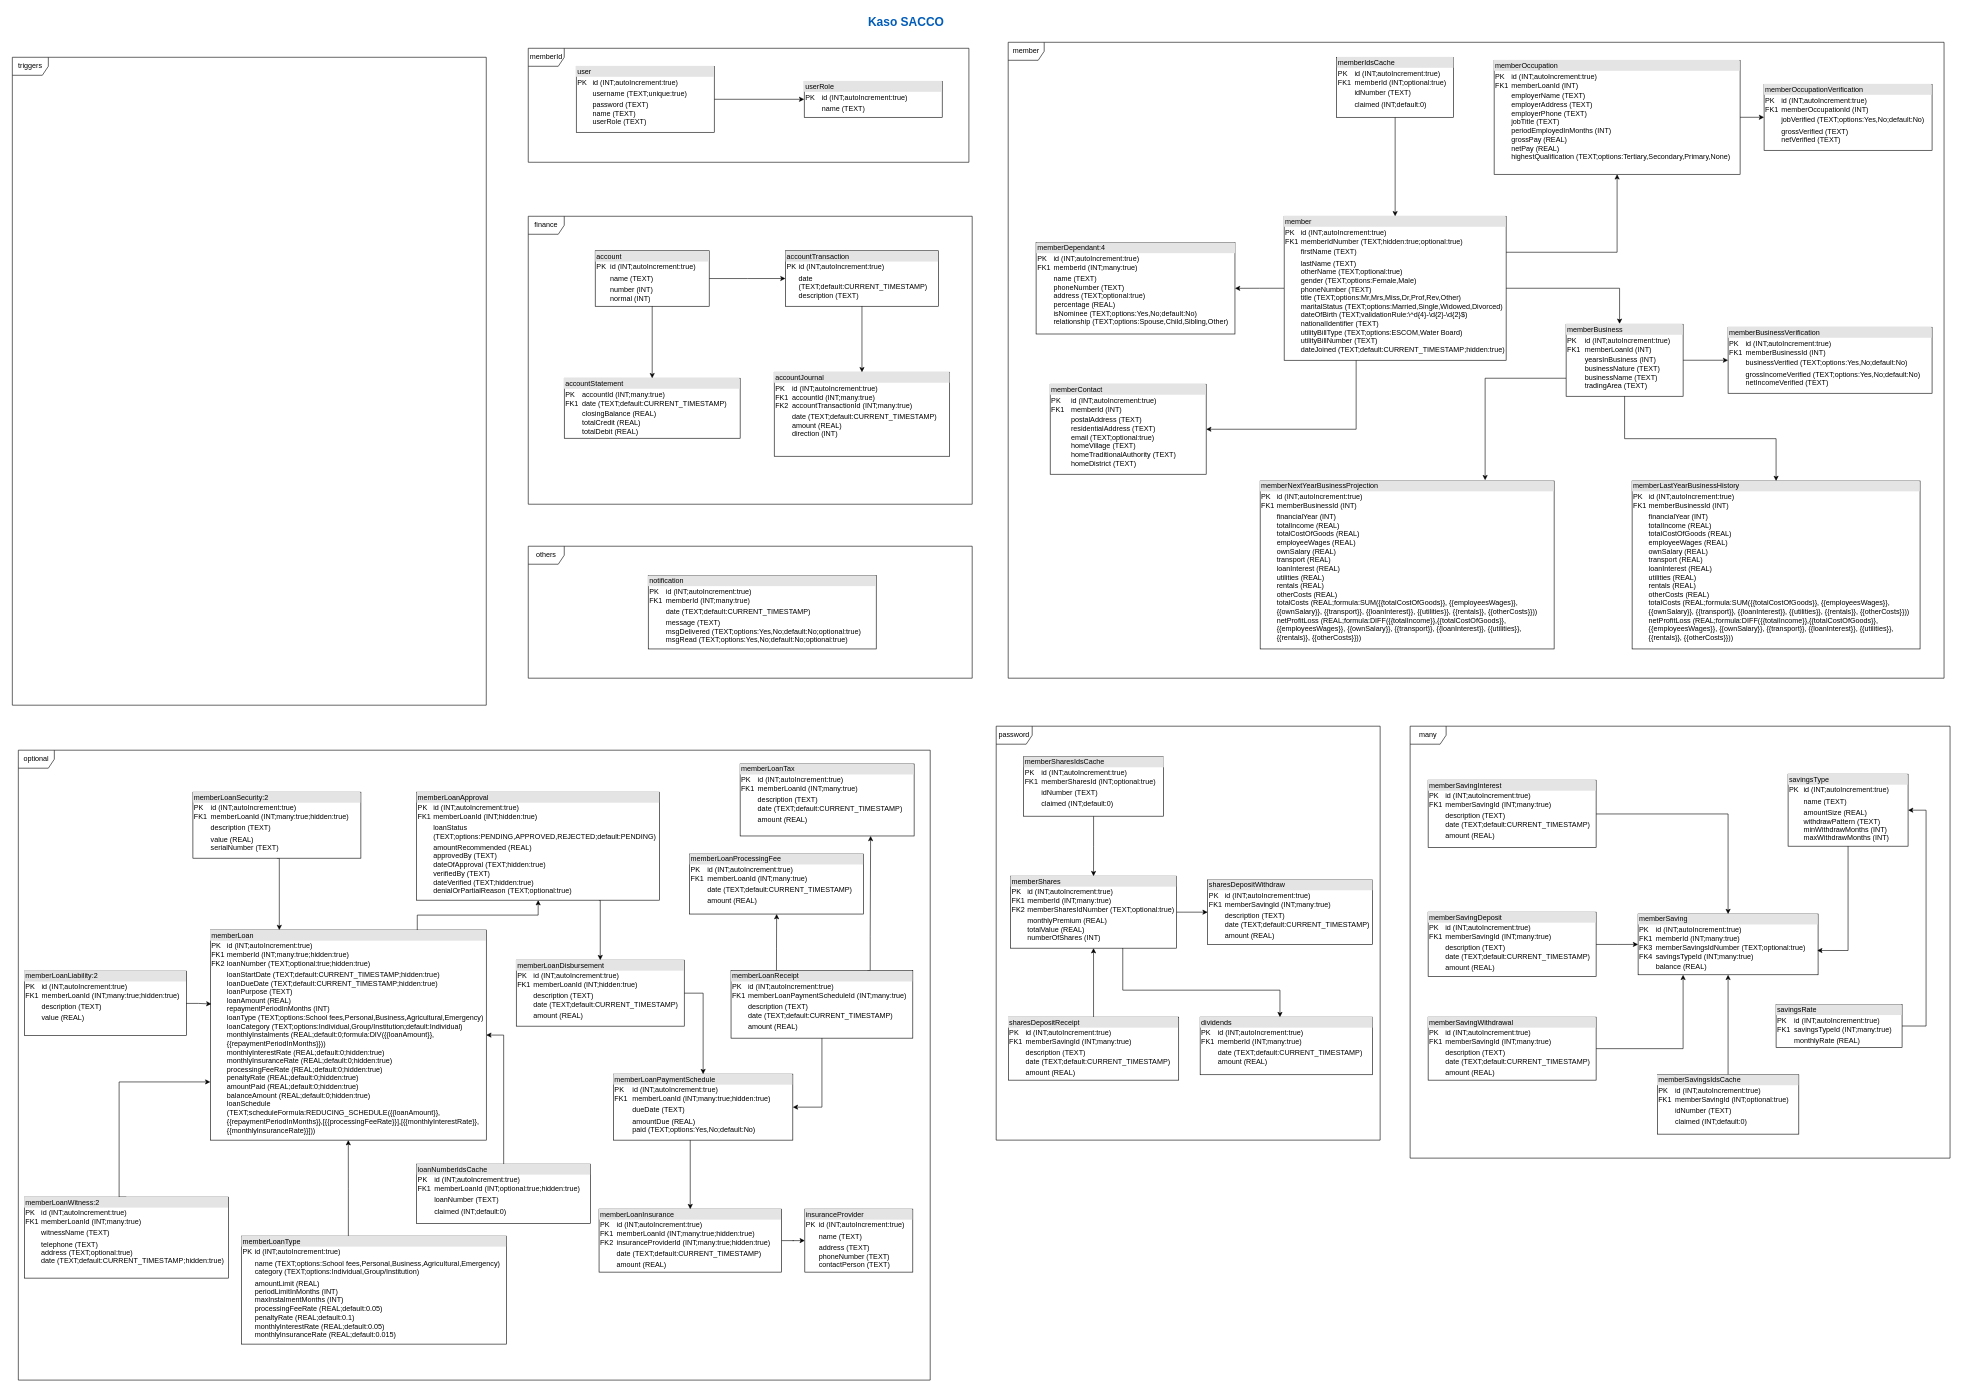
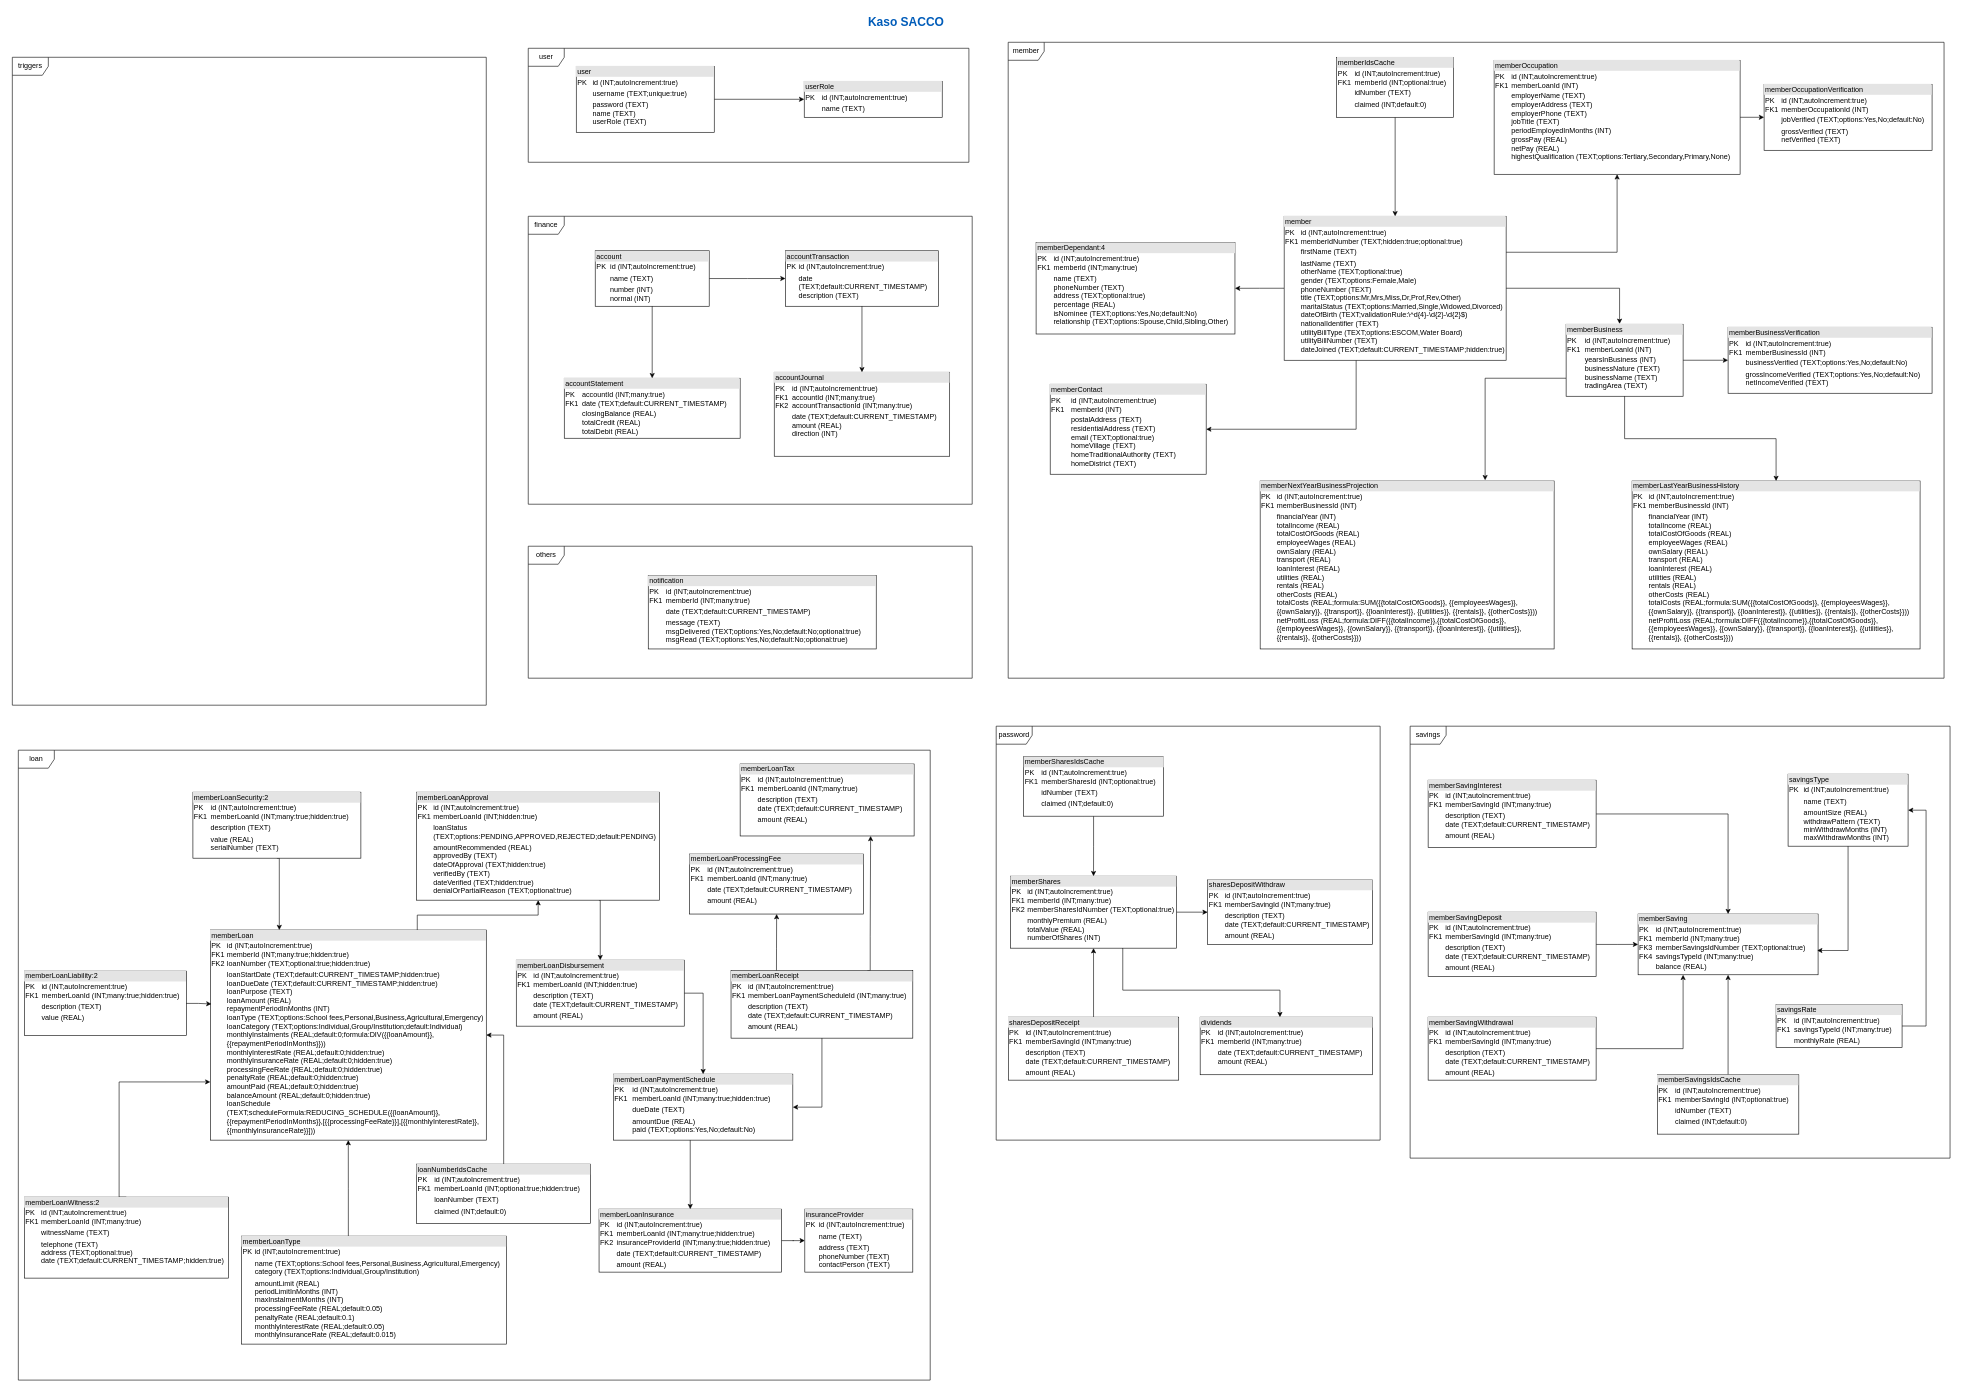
(546, 57) -> (546, 57)
(1428, 735) -> (1428, 735)
(36, 759) -> (36, 759)
